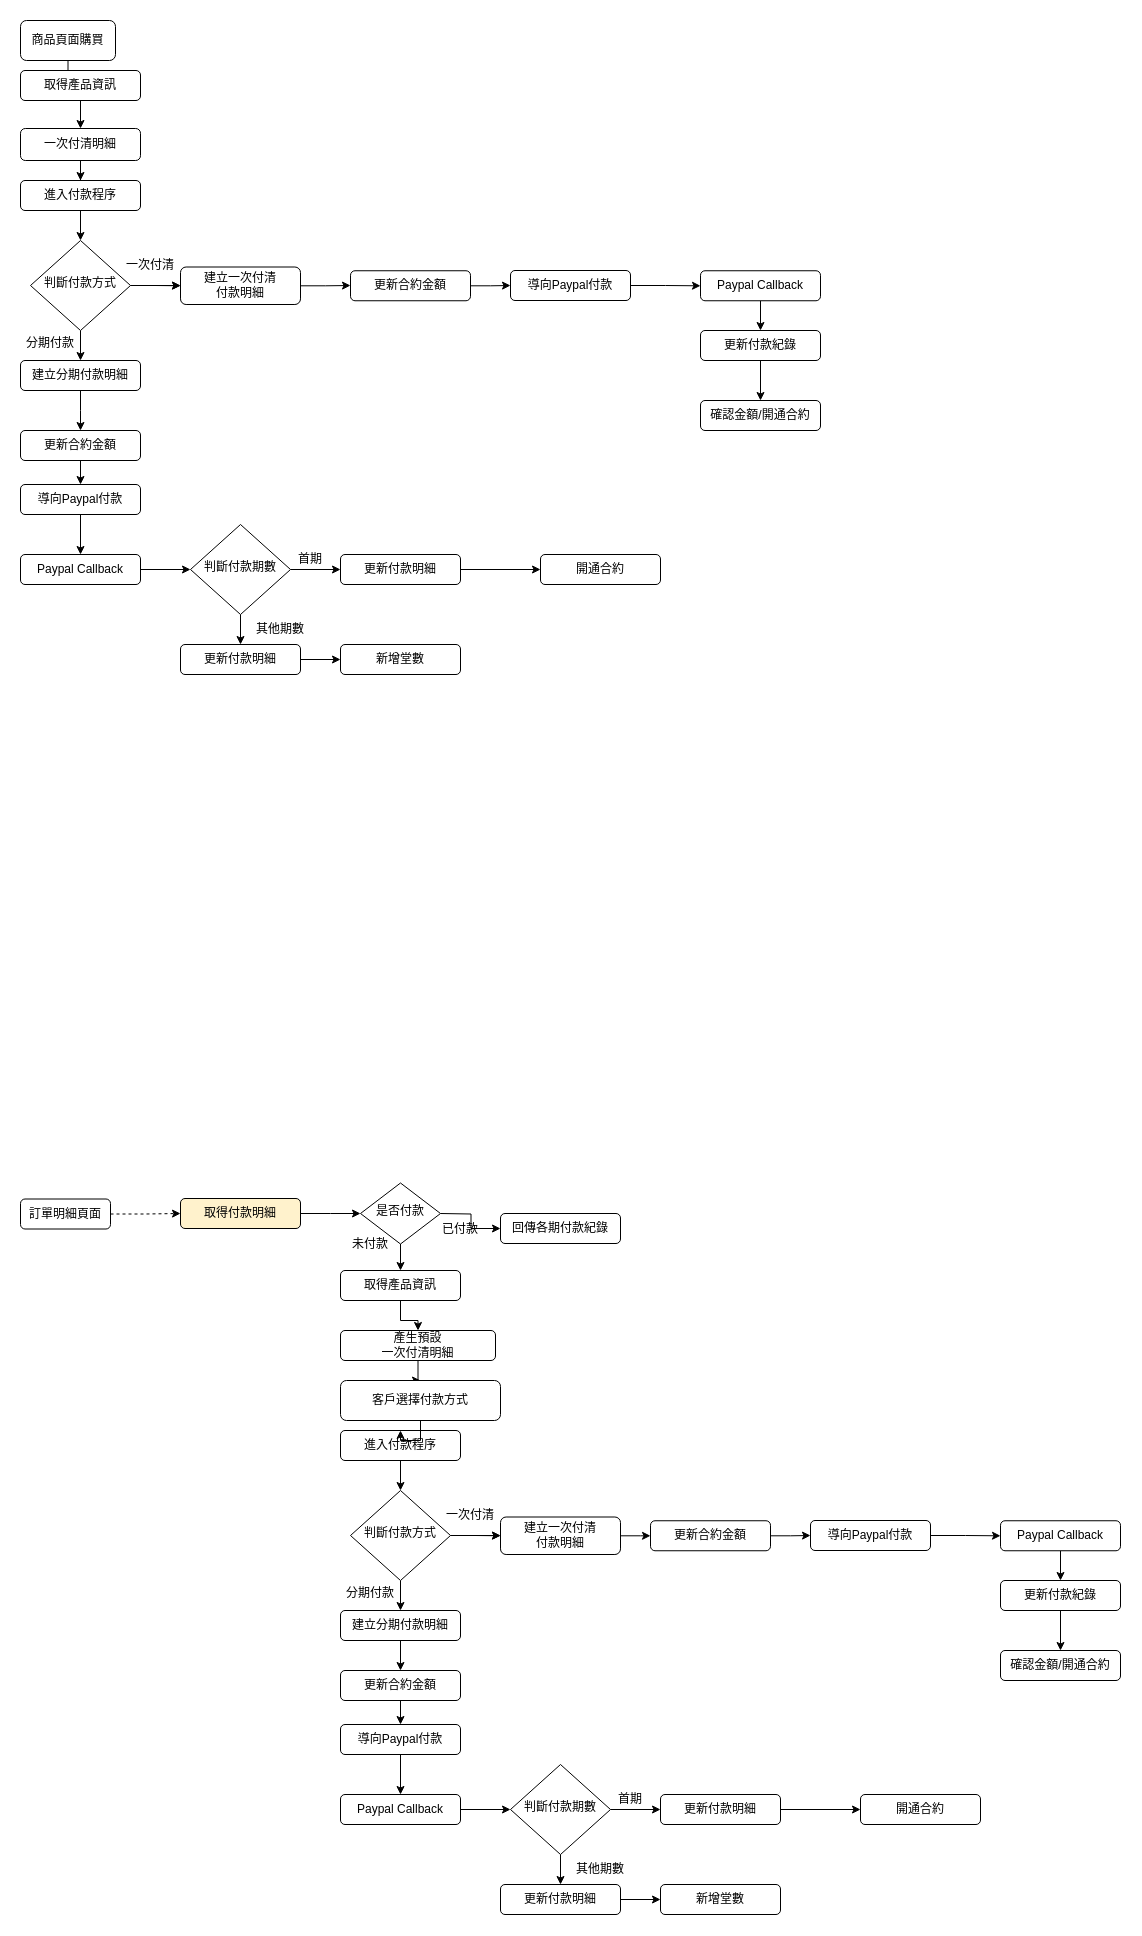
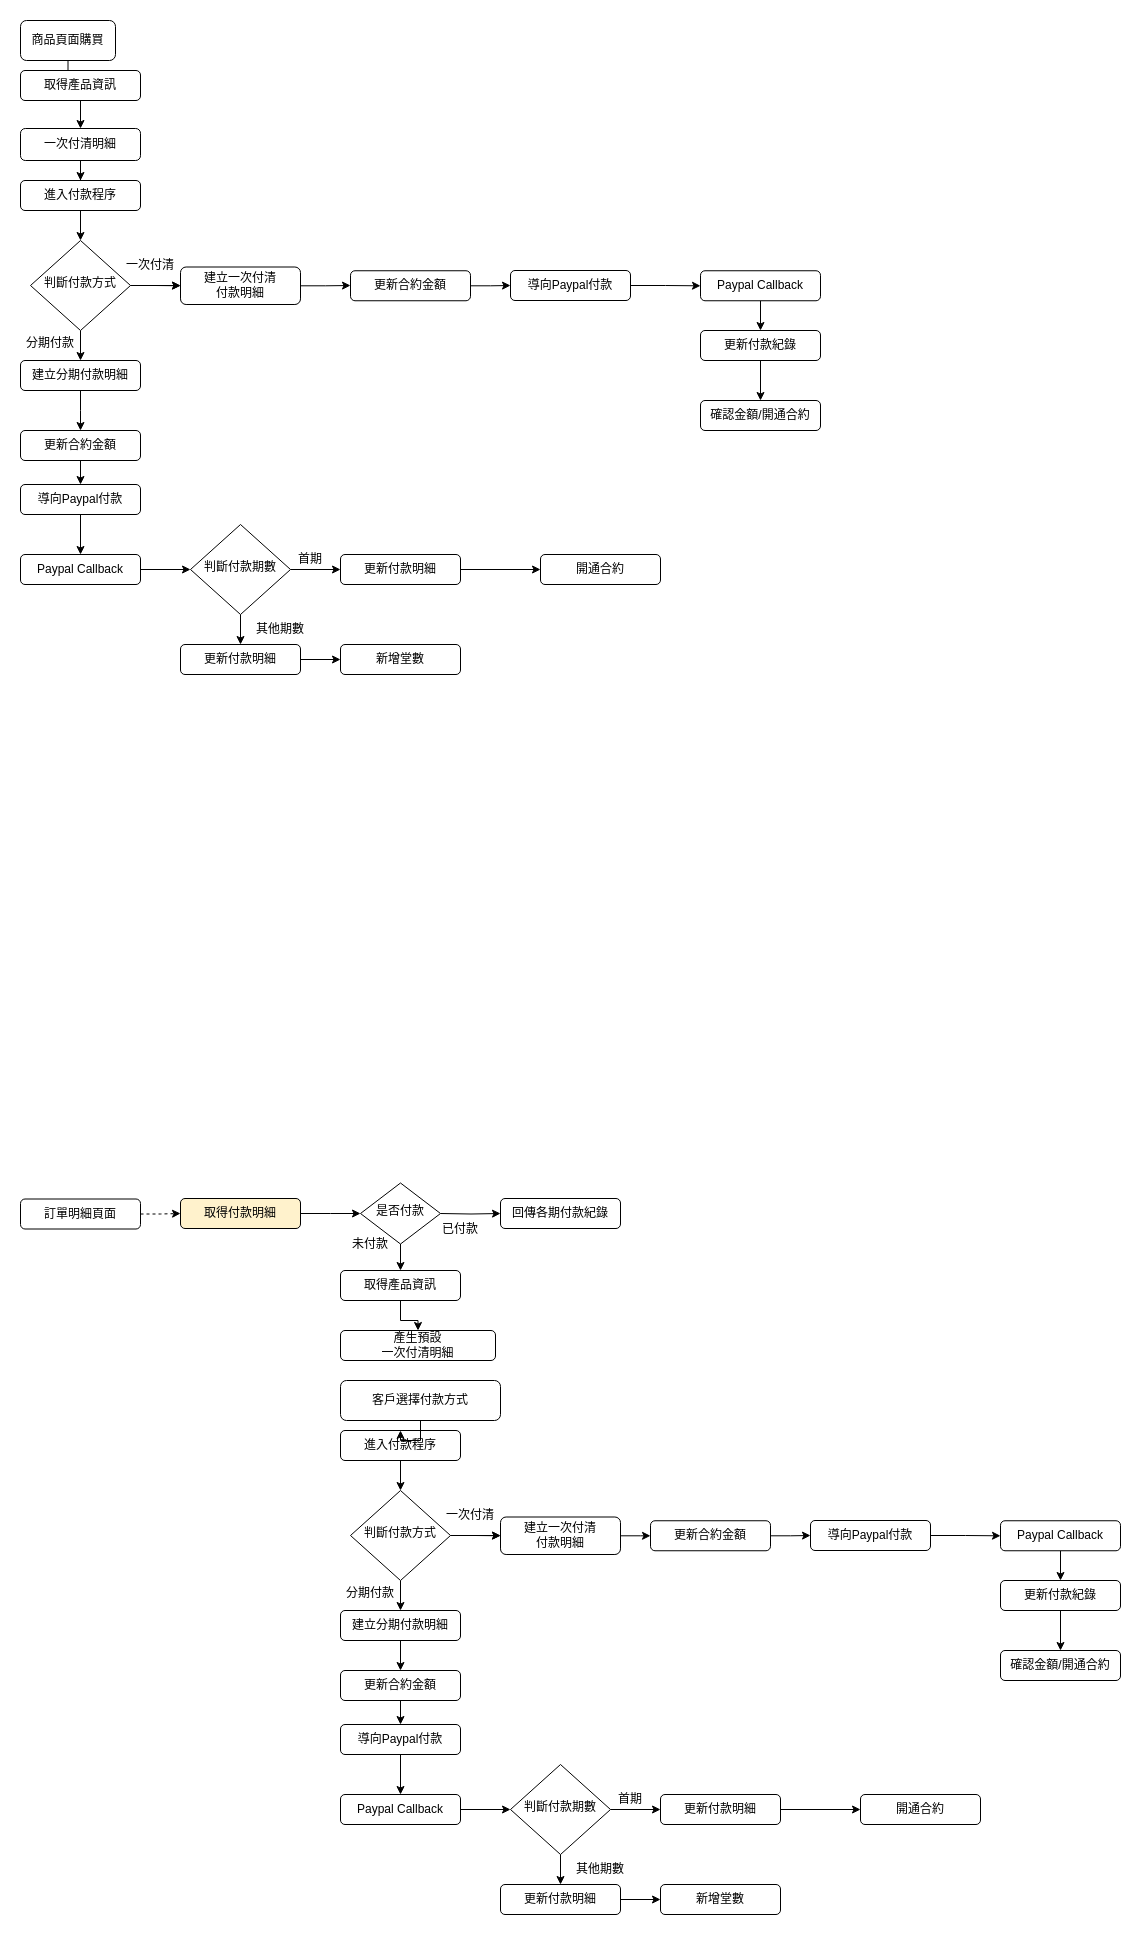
(66, 1214) -> (81, 1214)
(561, 1229) -> (561, 1214)
(418, 1372) -> none
